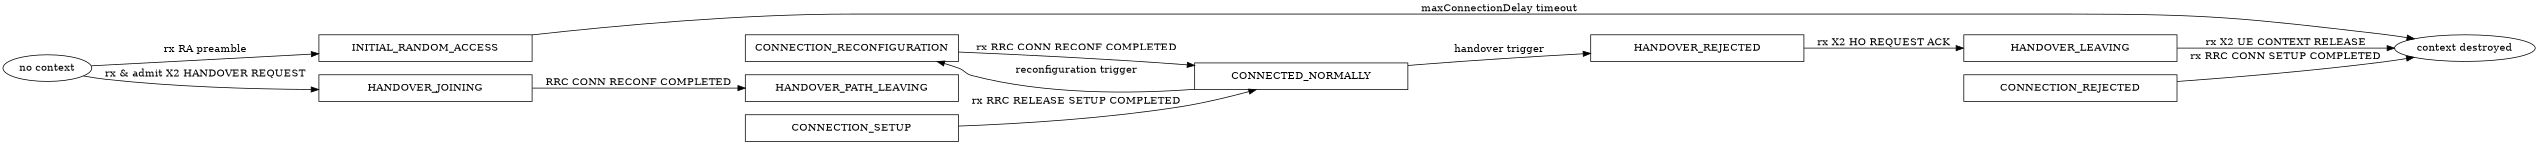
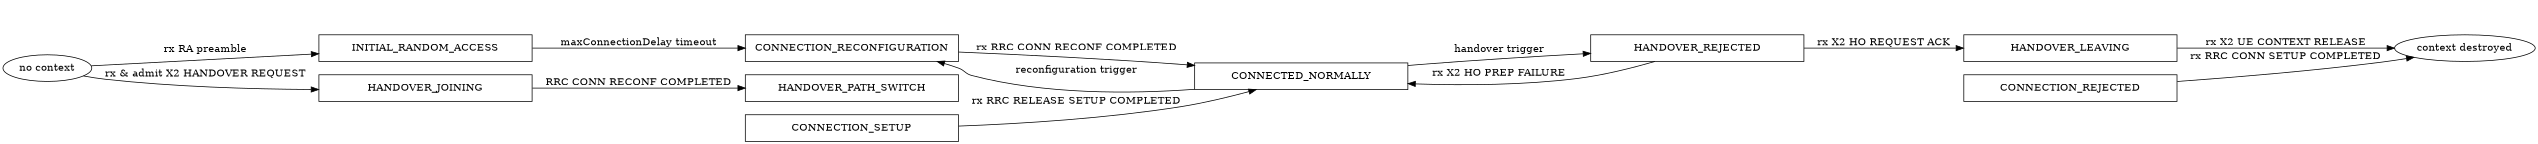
(1470, 14) -> (635, 48)
none -> (1536, 82)
(852, 88) -> (852, 88)
